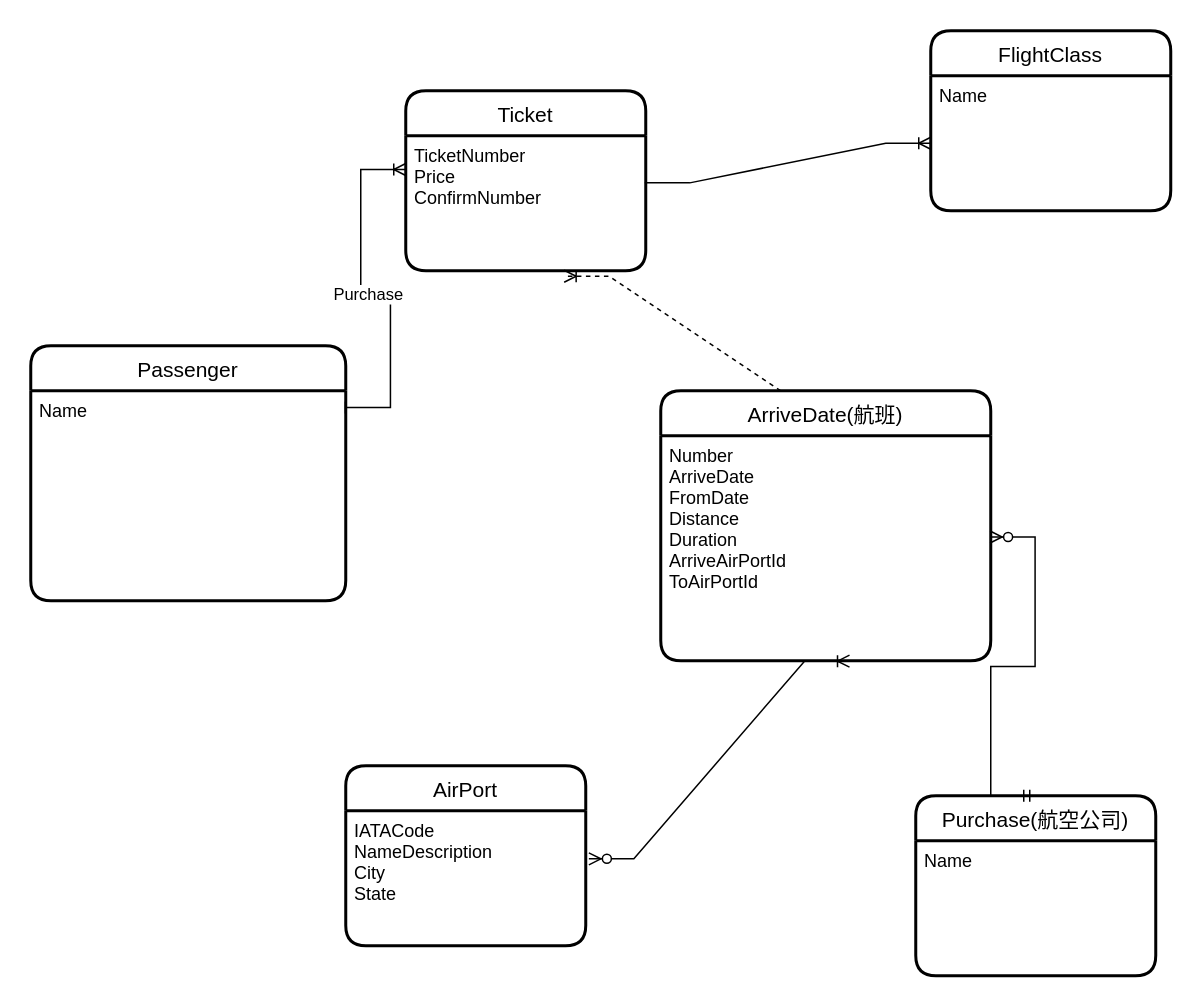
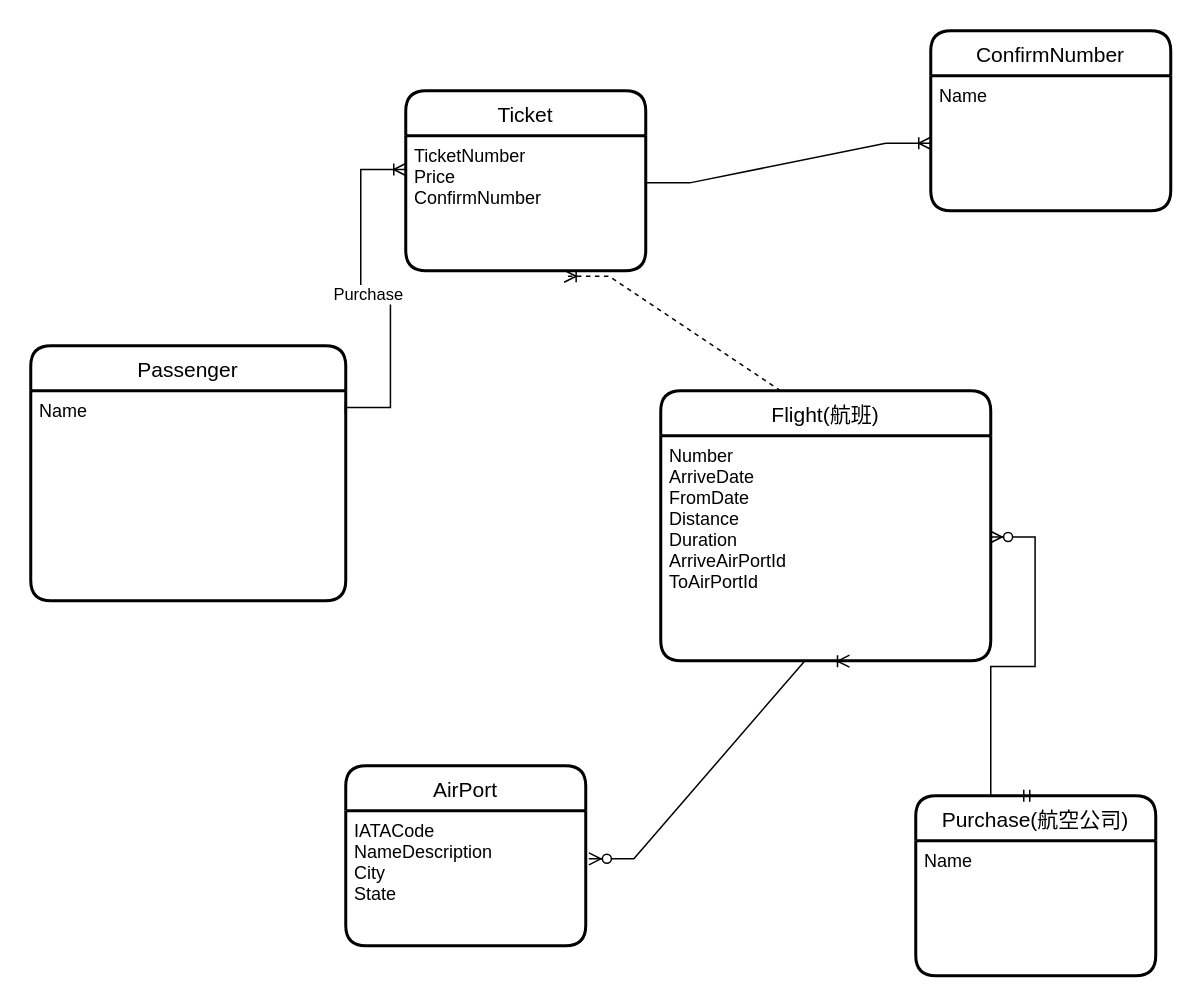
(1050, 55) -> (1050, 55)
(825, 415) -> (825, 415)
